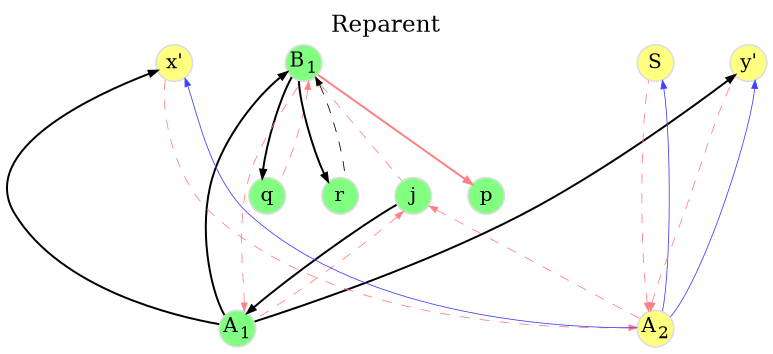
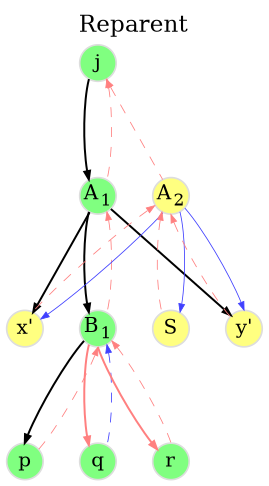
(274, 122) -> (84, 400)
(392, 127) -> (53, 386)
(336, 131) -> (147, 393)
(309, 133) -> (122, 397)
(361, 133) -> (70, 404)
(297, 137) -> (112, 399)
